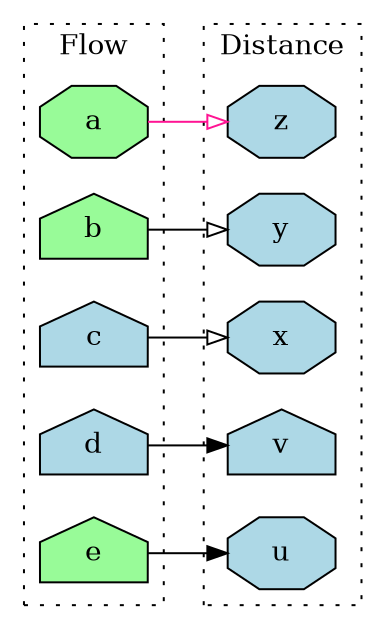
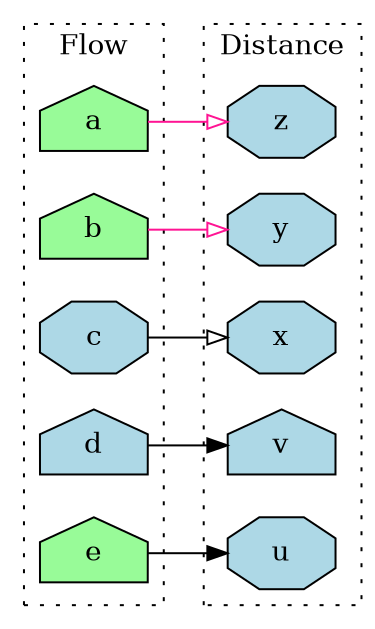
(94, 122) -> (94, 122)
(178, 230) -> (178, 230)
(94, 338) -> (94, 338)
